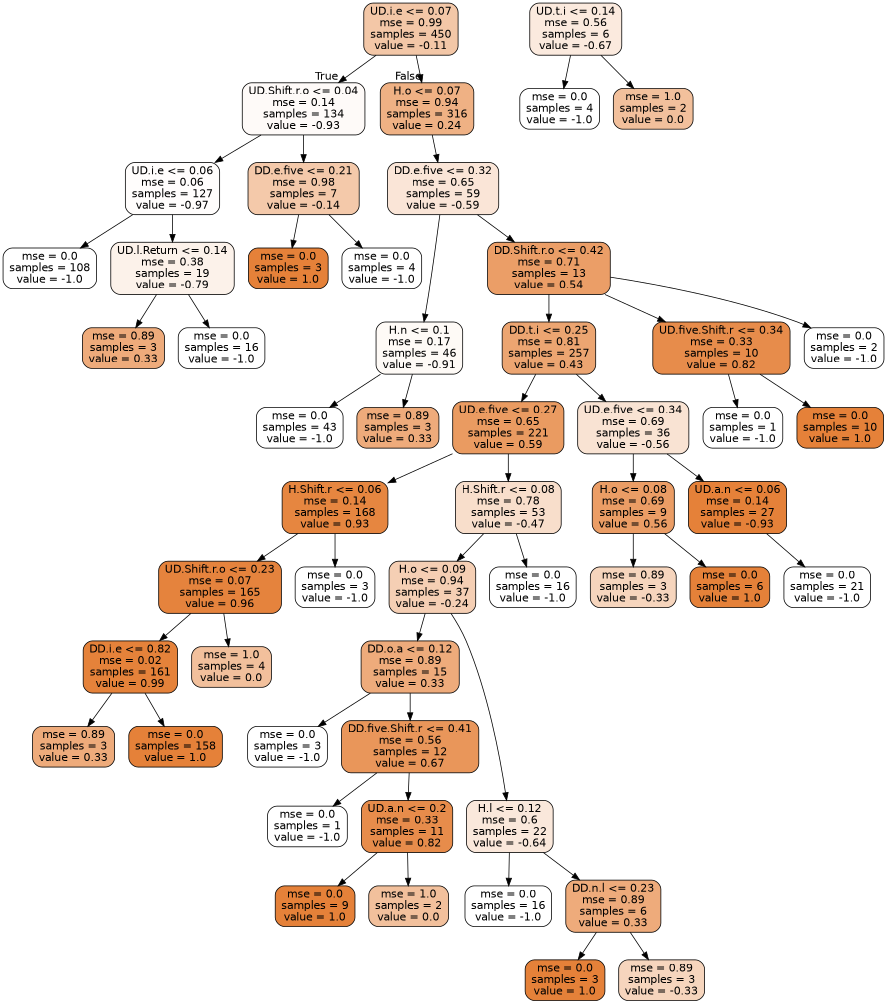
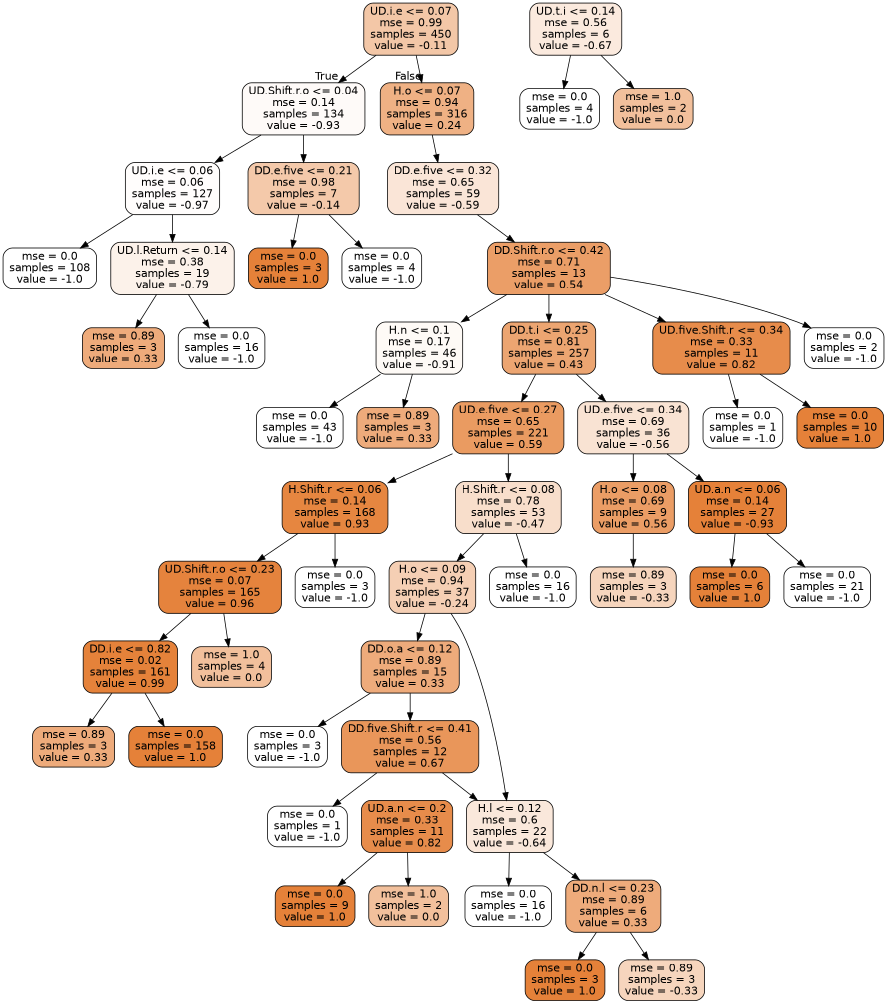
(433, 265) -> (487, 306)
(721, 348) -> (721, 348)
(682, 548) -> (734, 546)
(409, 783) -> (457, 784)
